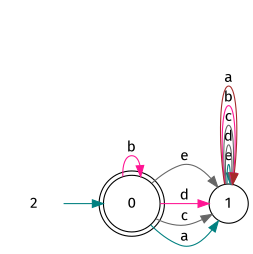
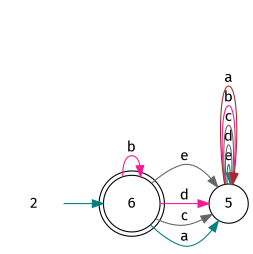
(132, 204) -> (132, 204)
(229, 204) -> (229, 204)
